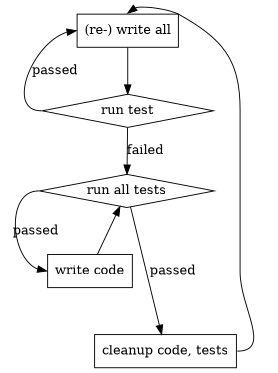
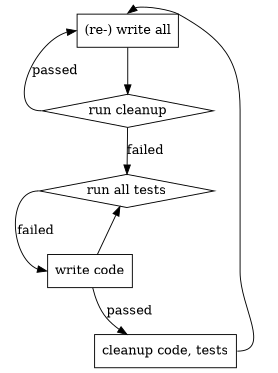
(128, 111) -> (128, 111)
(36, 231) -> (36, 231)
(145, 266) -> (102, 311)
